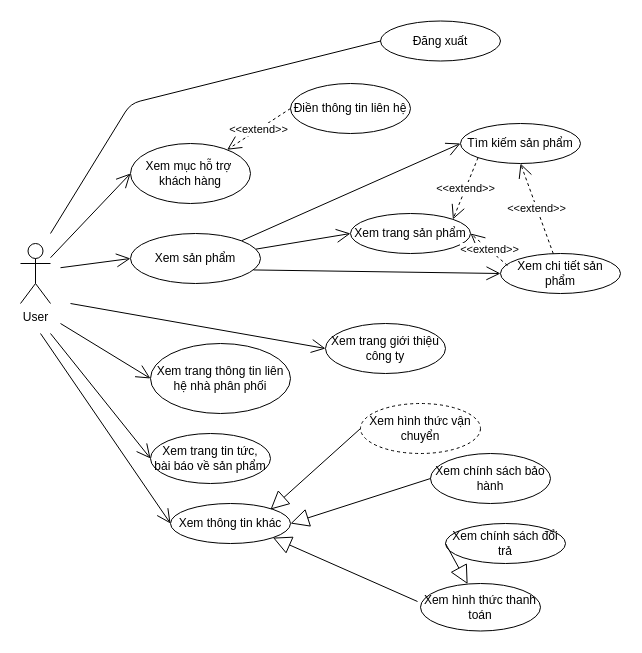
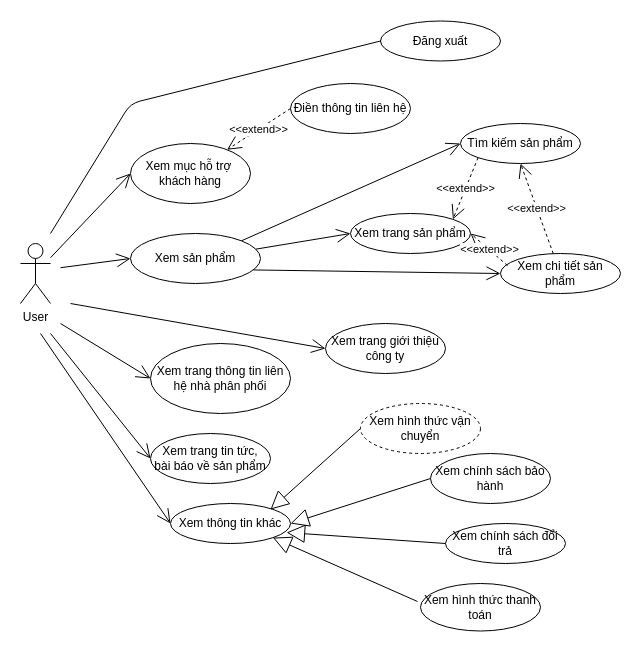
(452, 556) -> (376, 539)
